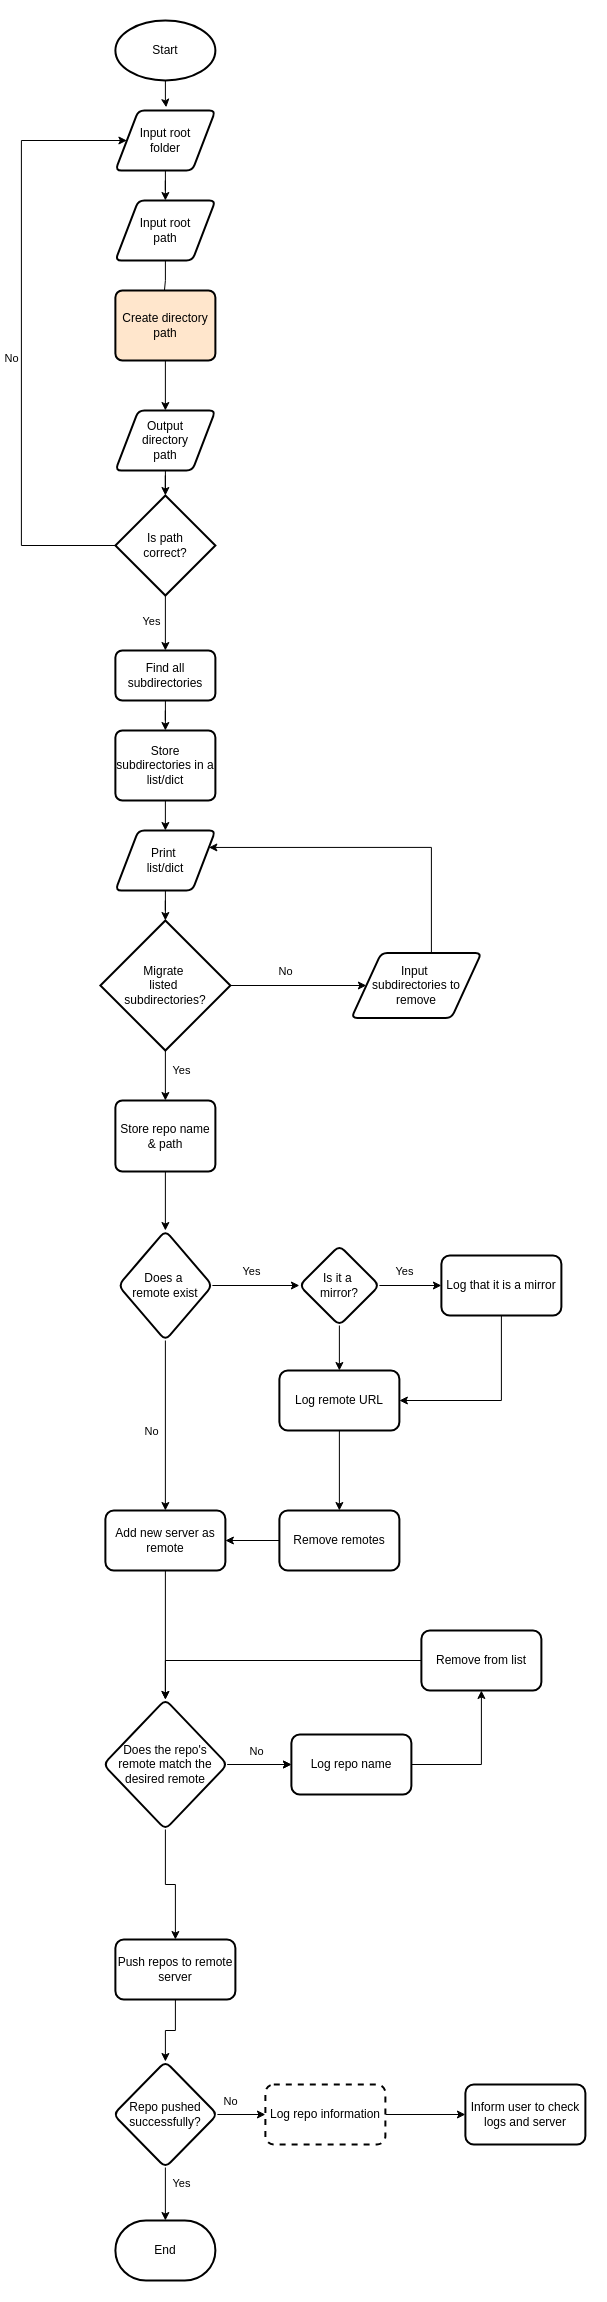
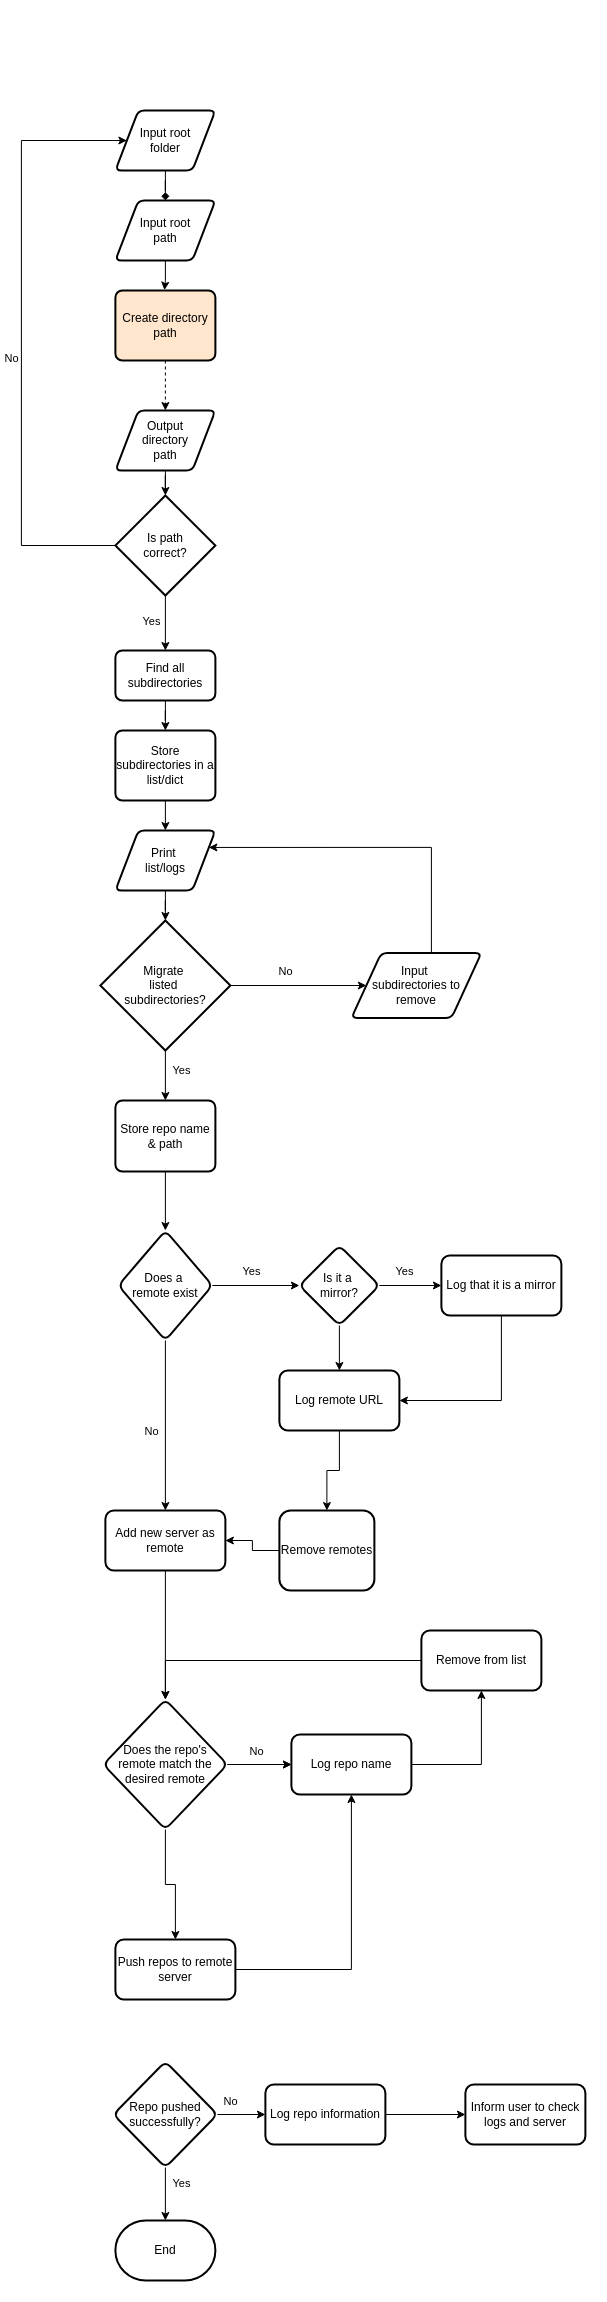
(165, 51) -> none
(165, 91) -> none
(165, 192) -> (165, 192)
(165, 284) -> (165, 282)
(165, 382) -> (165, 382)
(166, 861) -> (166, 861)
(339, 1541) -> (327, 1551)
(174, 2031) -> (351, 1943)
(325, 2115) -> (325, 2115)
